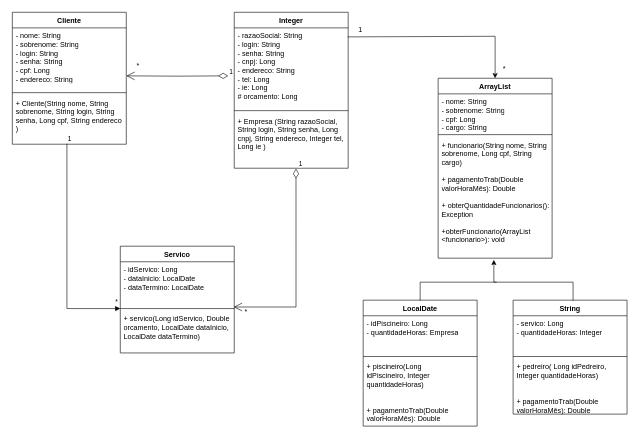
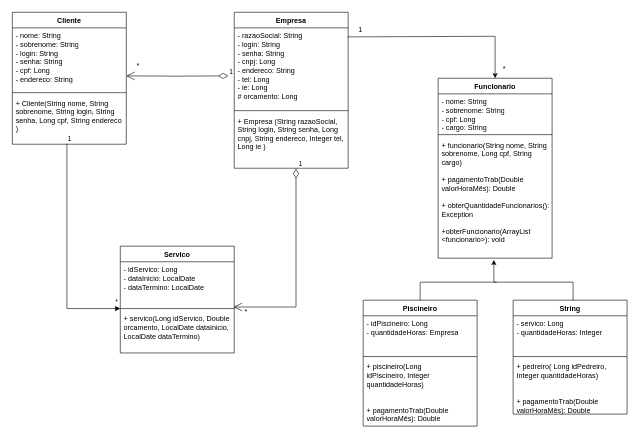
(291, 21) -> (291, 21)
(495, 87) -> (495, 87)
(420, 309) -> (420, 309)
